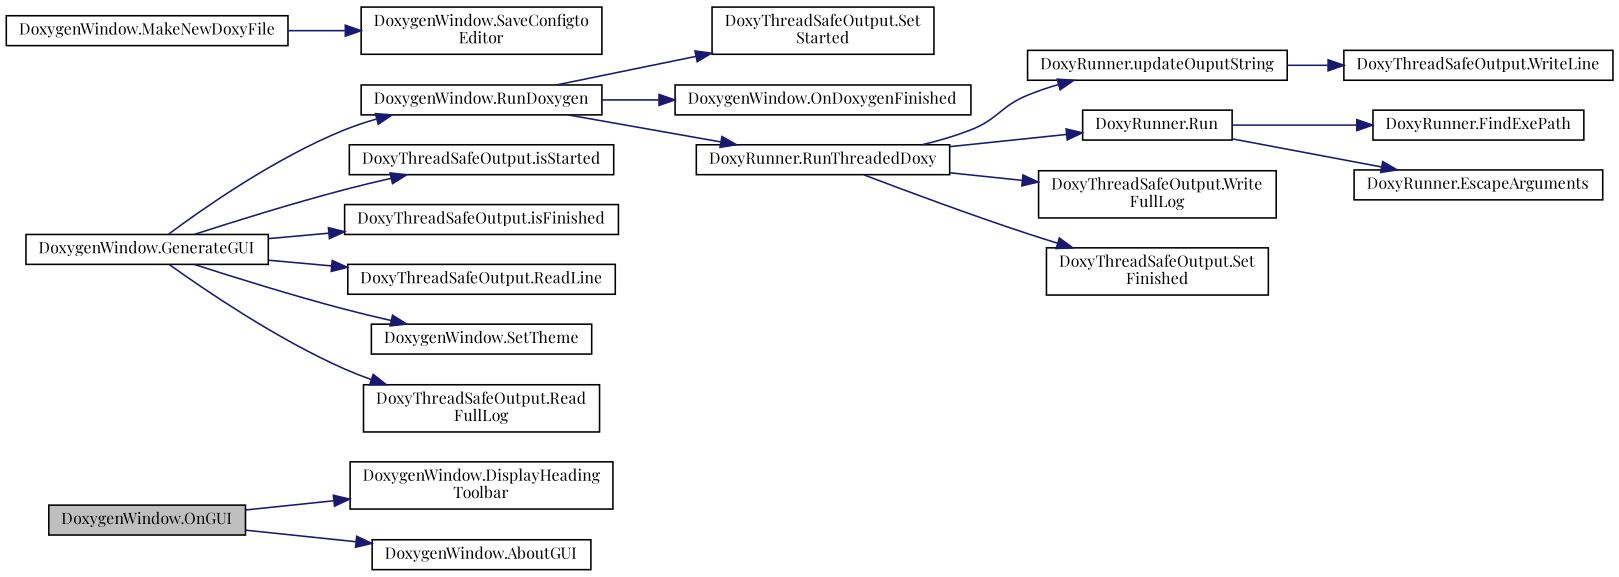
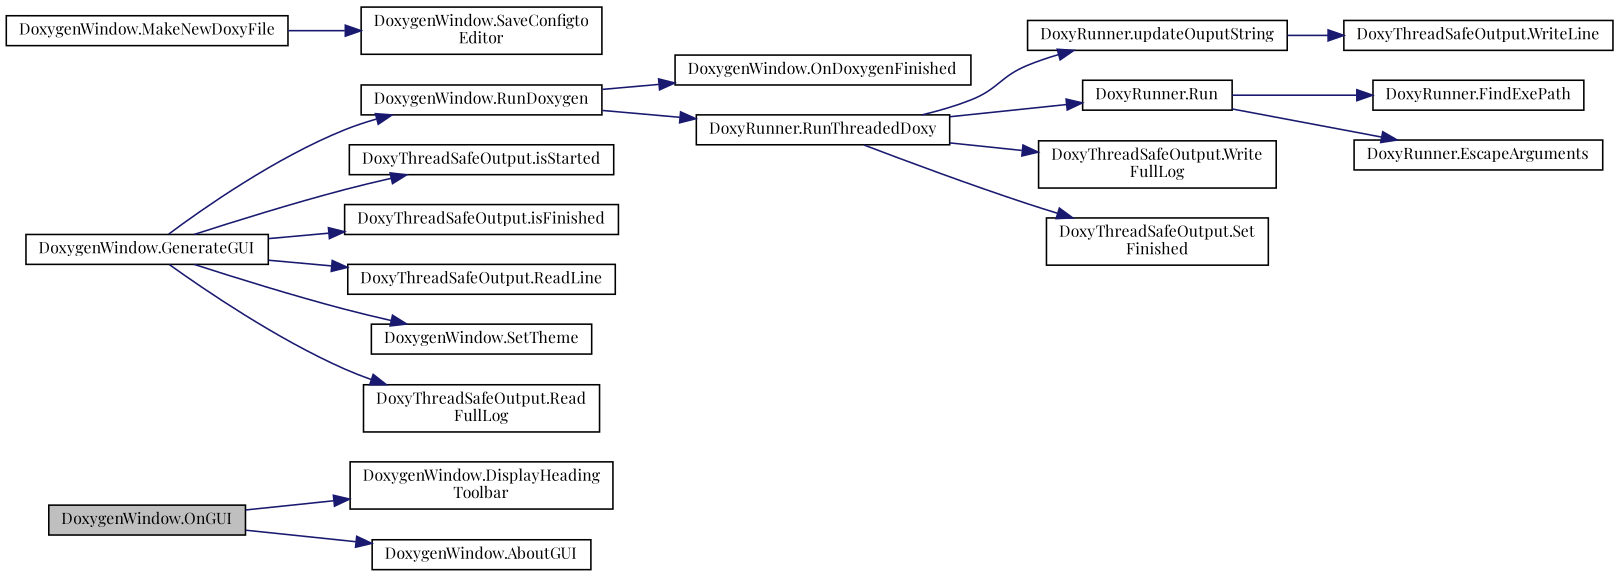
(823, 31) -> none
